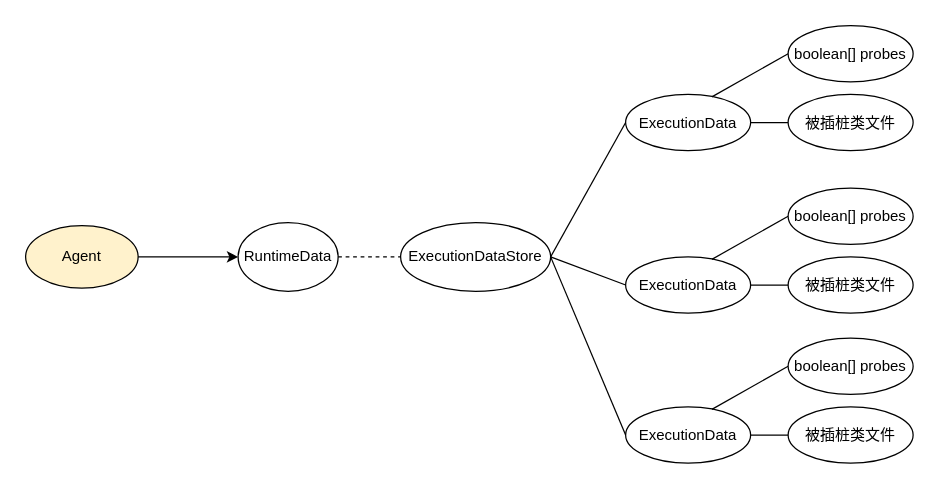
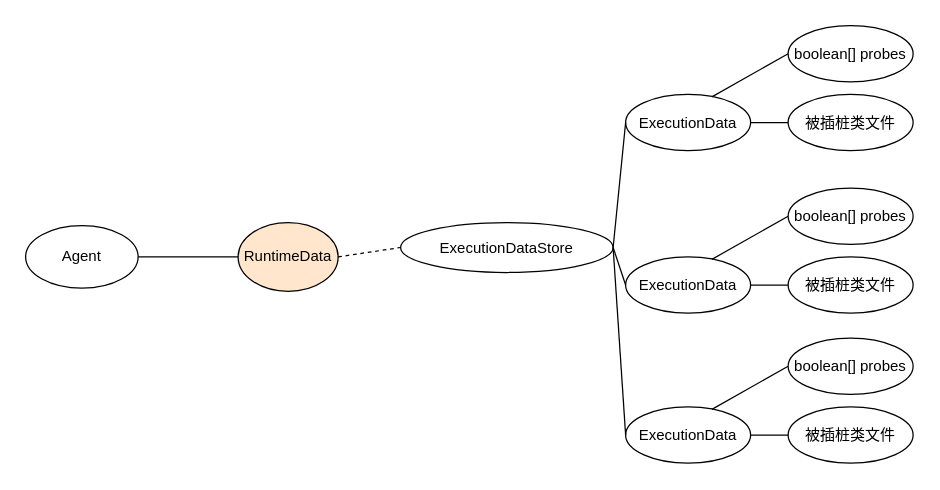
(82, 257) -> (82, 257)
(228, 257) -> (231, 257)
(288, 257) -> (288, 257)
(476, 257) -> (507, 248)
